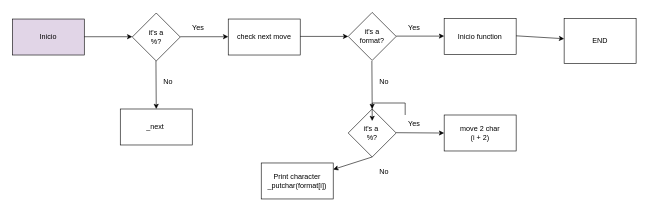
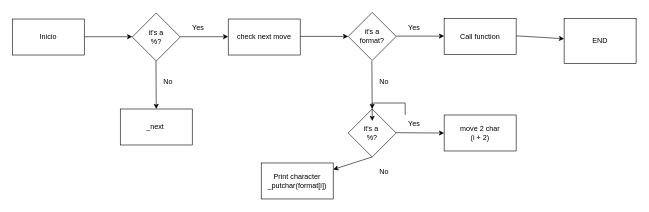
(480, 36) -> (480, 36)
(48, 37) -> (48, 37)
